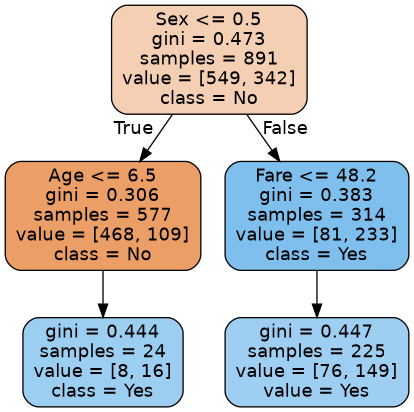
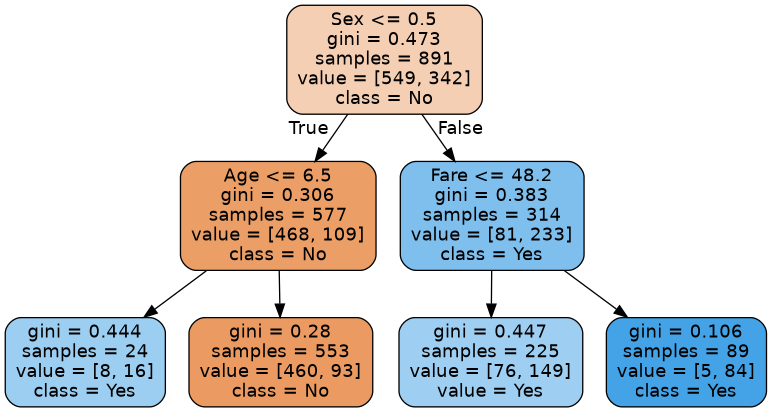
none -> (281, 362)
none -> (686, 362)
